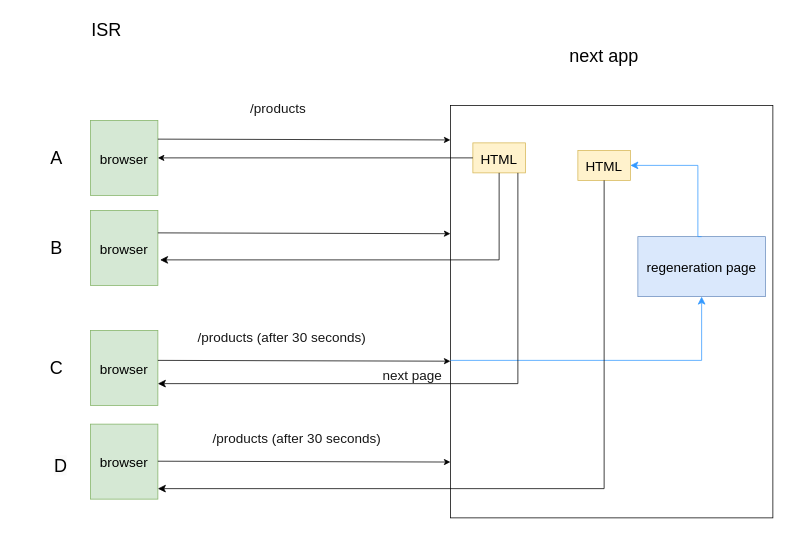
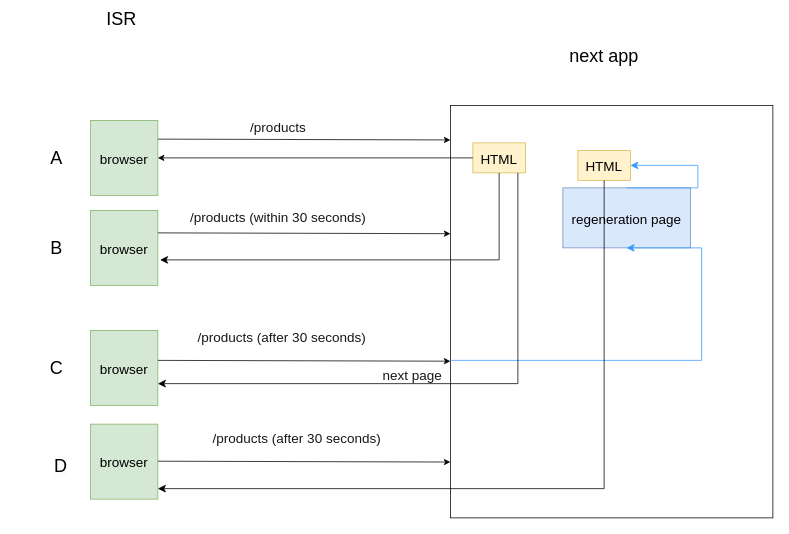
(109, 30) -> (124, 19)
(278, 109) -> (278, 128)
none -> (278, 218)
(702, 267) -> (627, 218)
